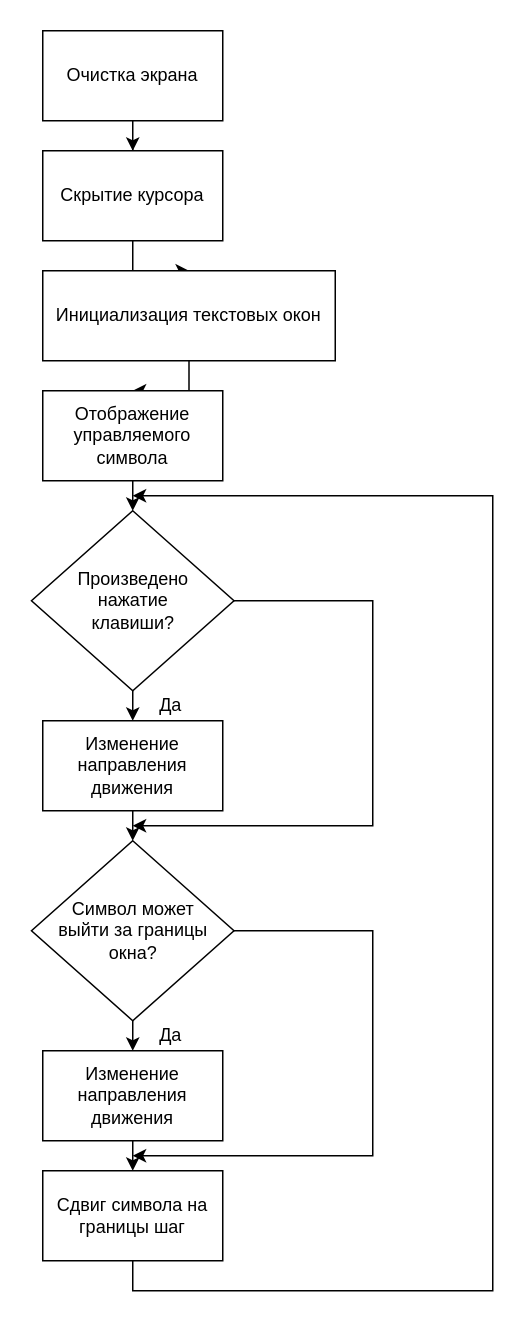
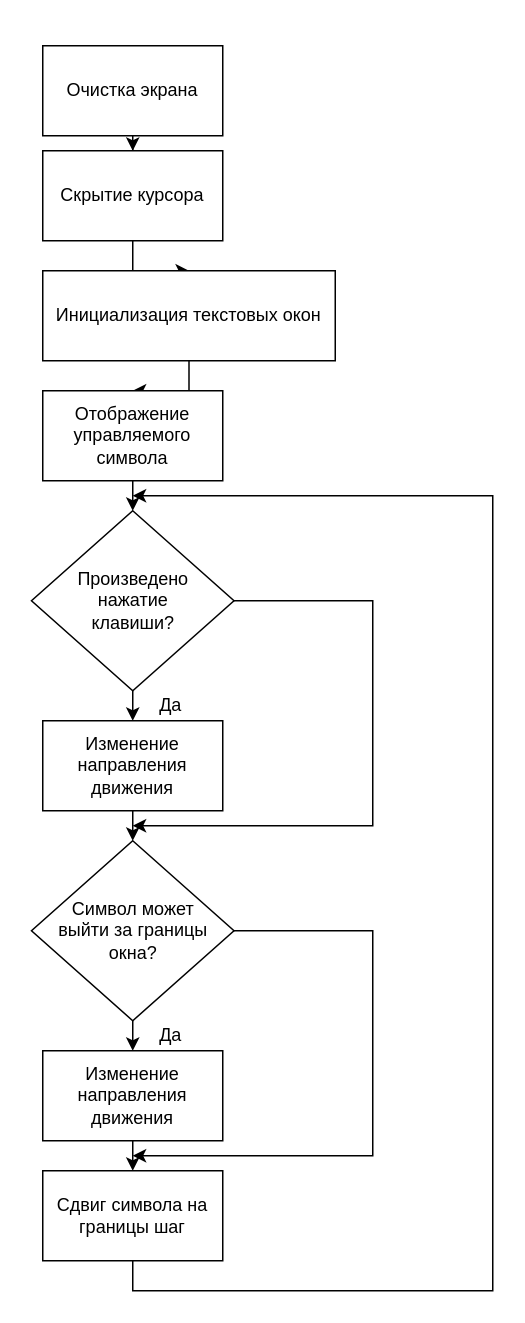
(133, 76) -> (133, 91)
